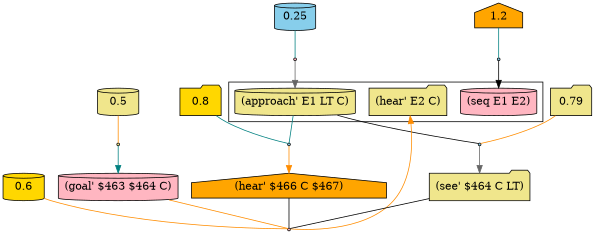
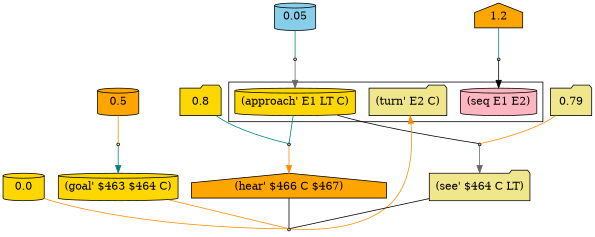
(295, 17) -> (295, 17)
(118, 102) -> (118, 102)
(295, 102) -> (295, 102)
(408, 102) -> (408, 102)
(24, 187) -> (24, 187)
(118, 187) -> (118, 187)
